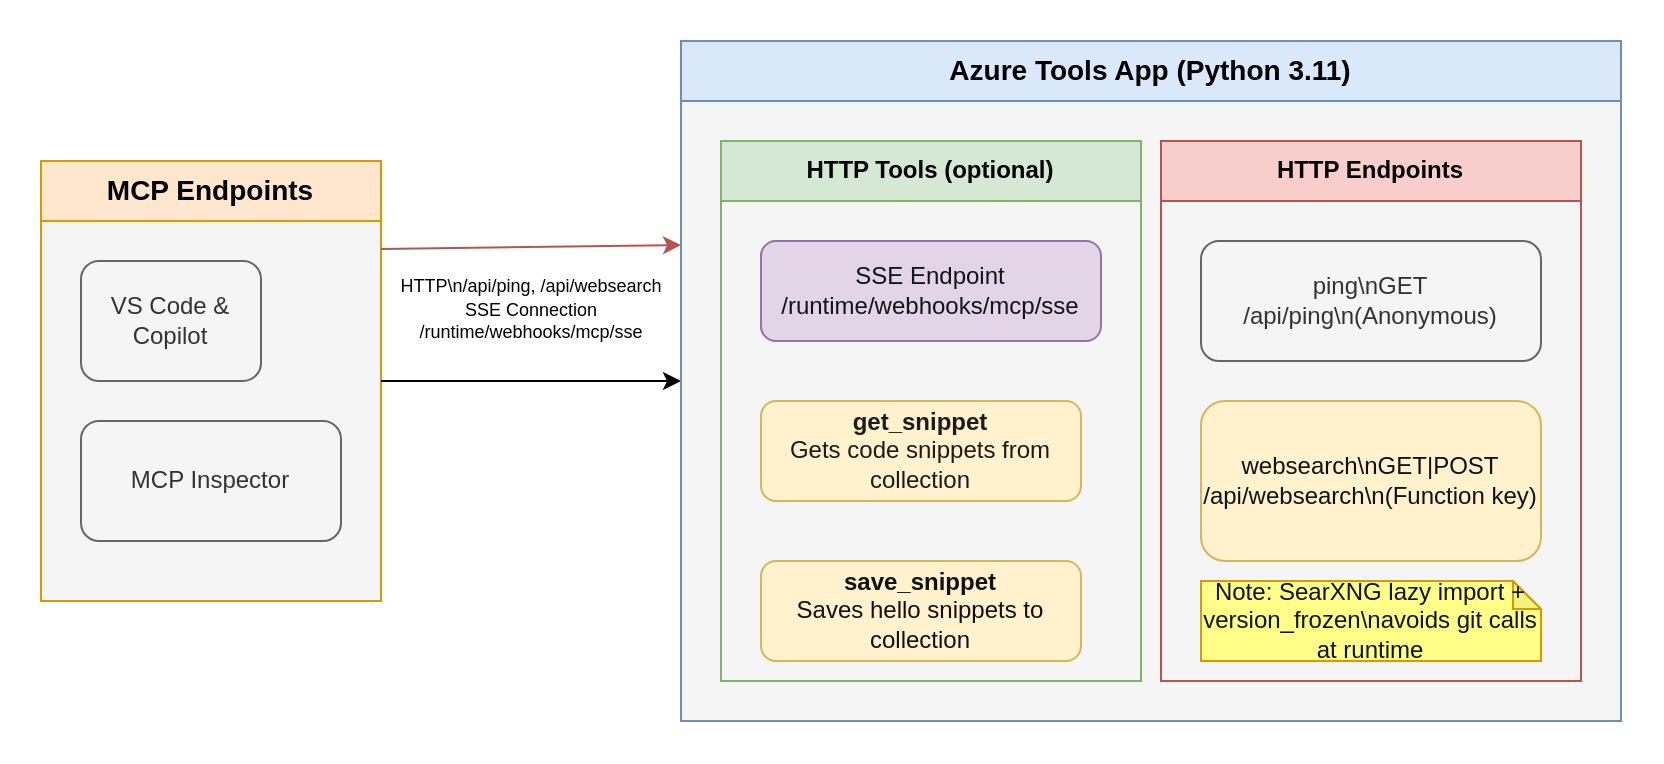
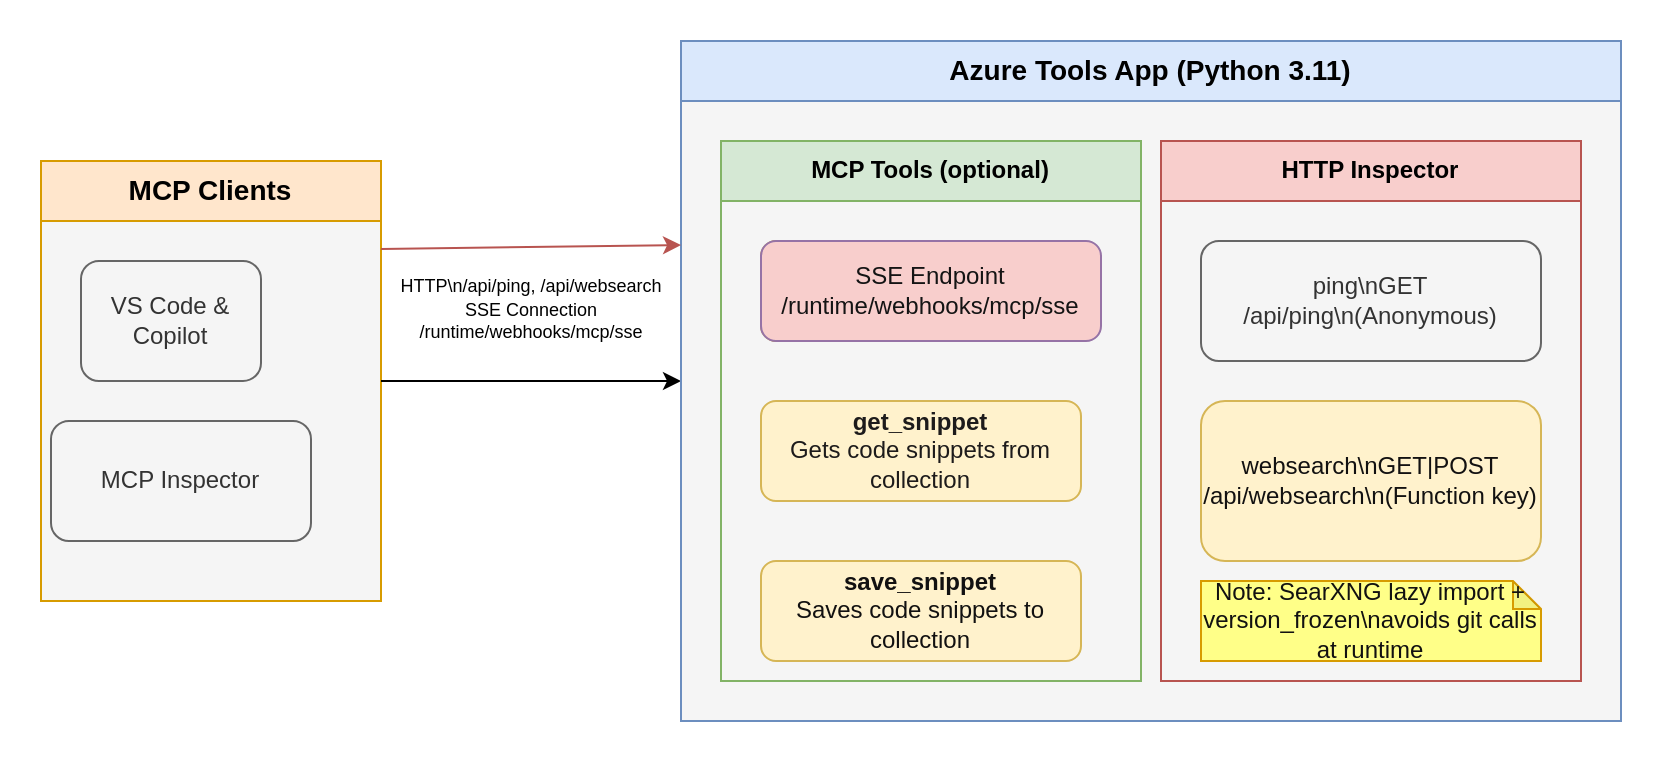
(931, 171) -> (931, 171)
(1371, 171) -> (1371, 171)
(211, 191) -> (211, 191)
(931, 291) -> (931, 291)
(211, 481) -> (181, 481)
(921, 611) -> (921, 611)
